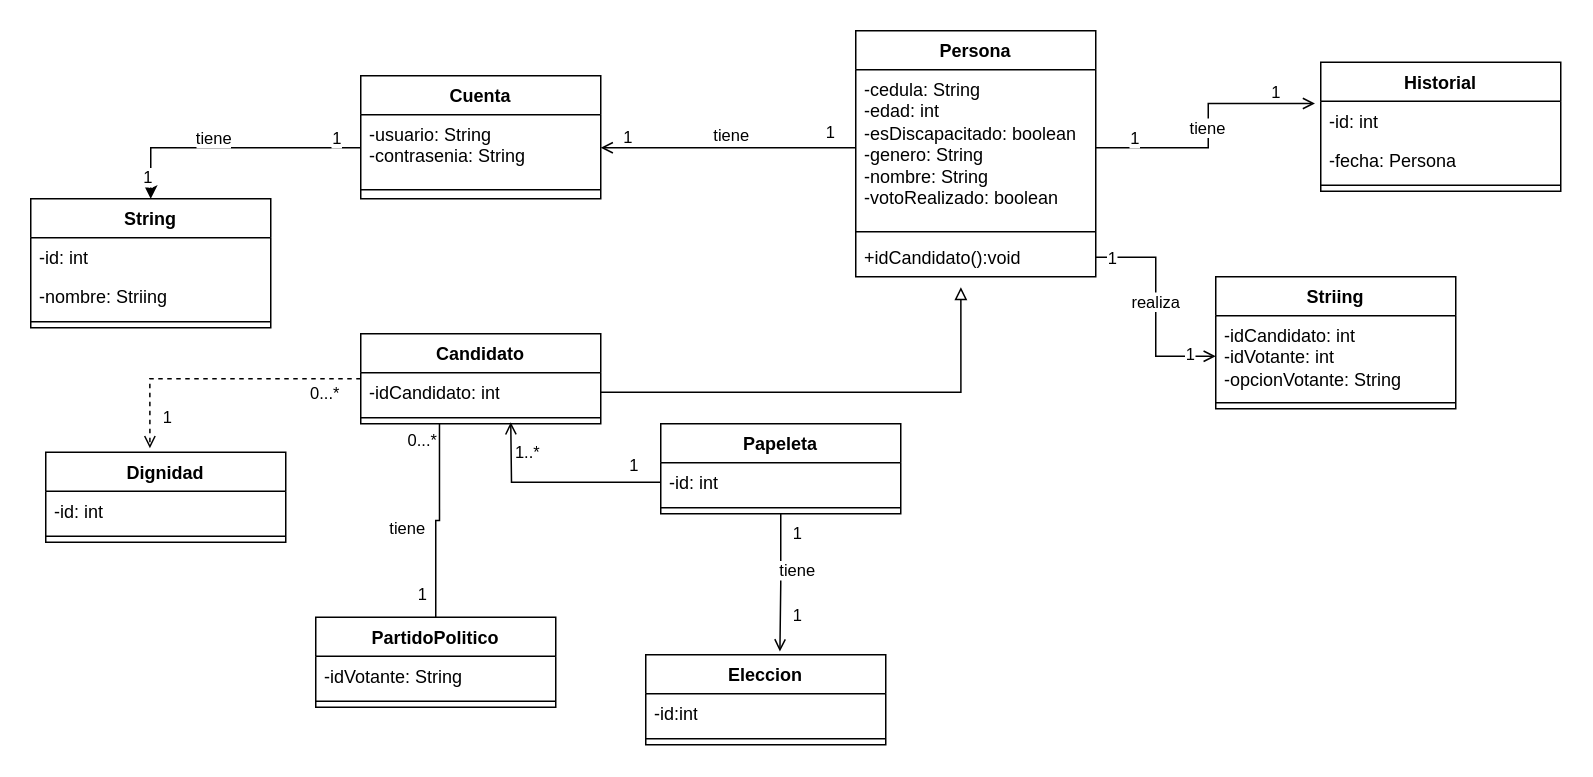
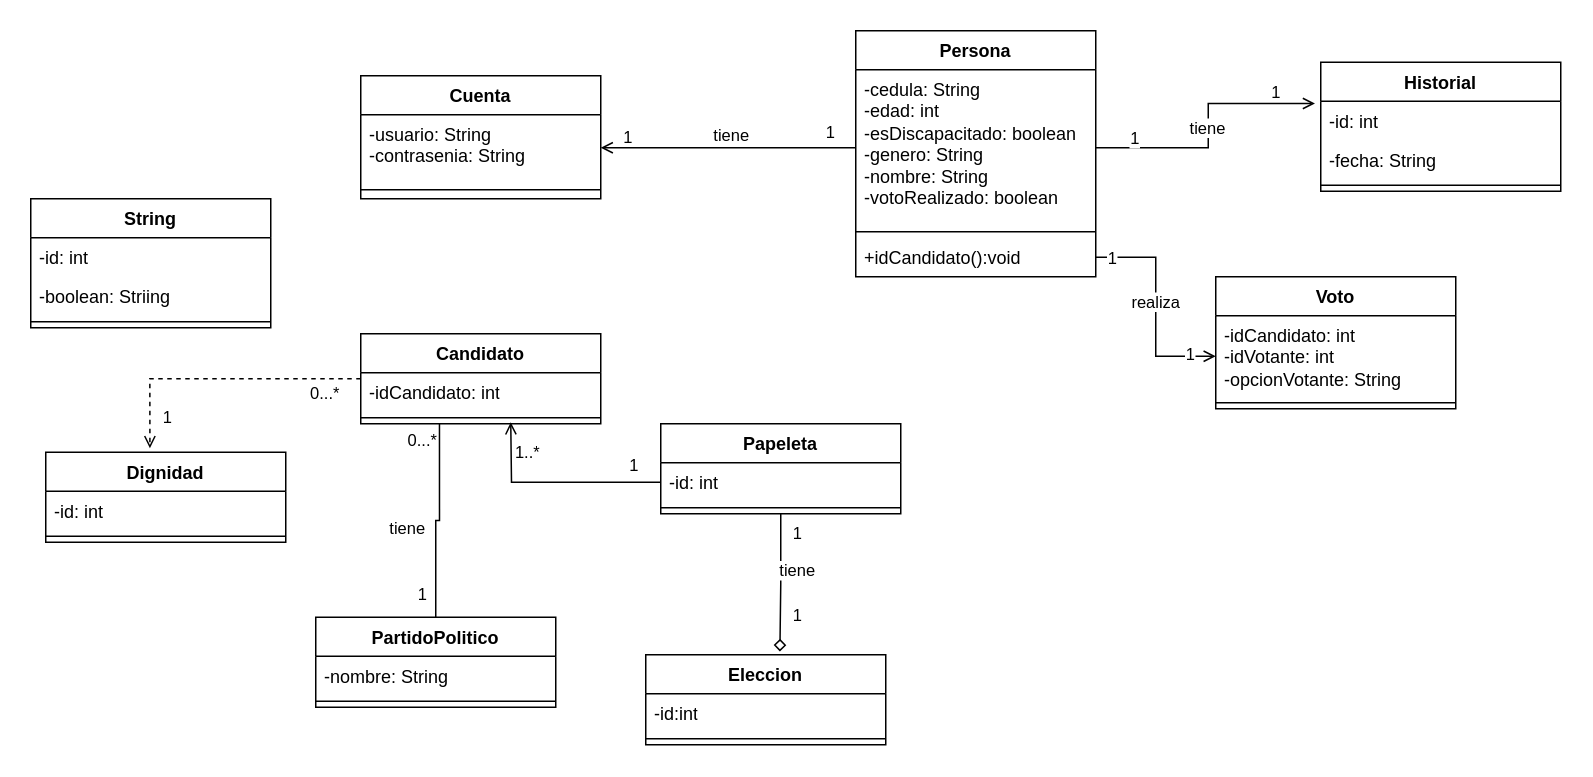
(281, 148) -> none
(1401, 162) -> (1393, 162)
(111, 298) -> (114, 298)
(1336, 298) -> (1336, 298)
(827, 392) -> none
(780, 643) -> (780, 639)
(406, 678) -> (393, 678)
